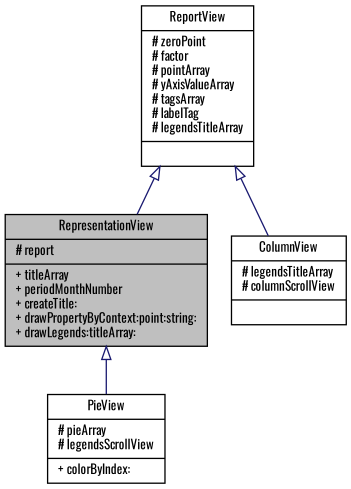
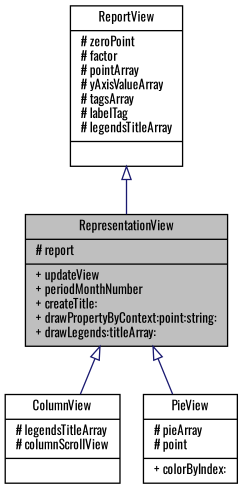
(255, 207) -> (88, 376)
(42, 276) -> (68, 276)
(106, 445) -> (171, 445)
